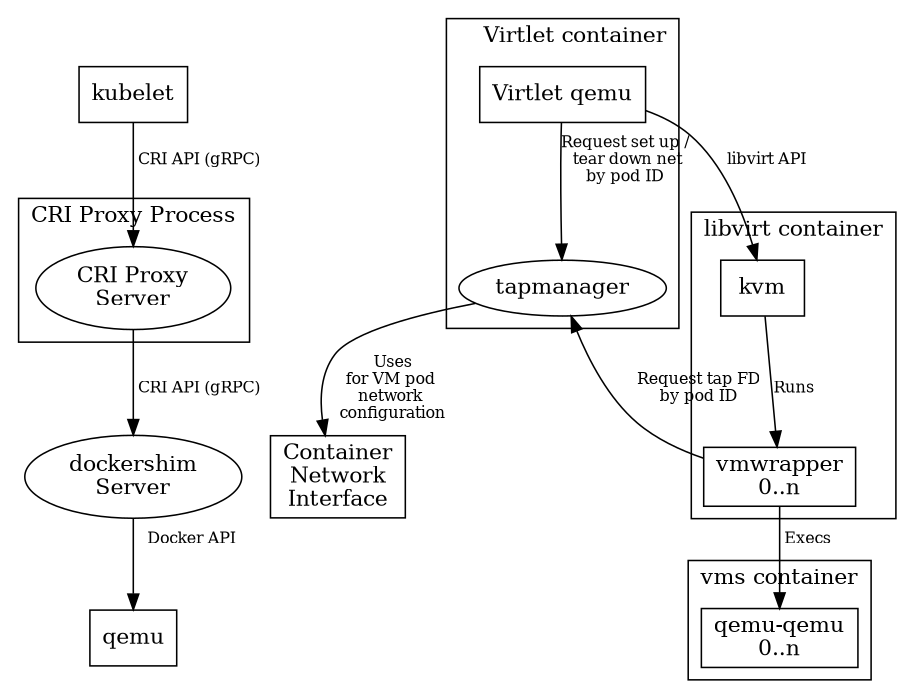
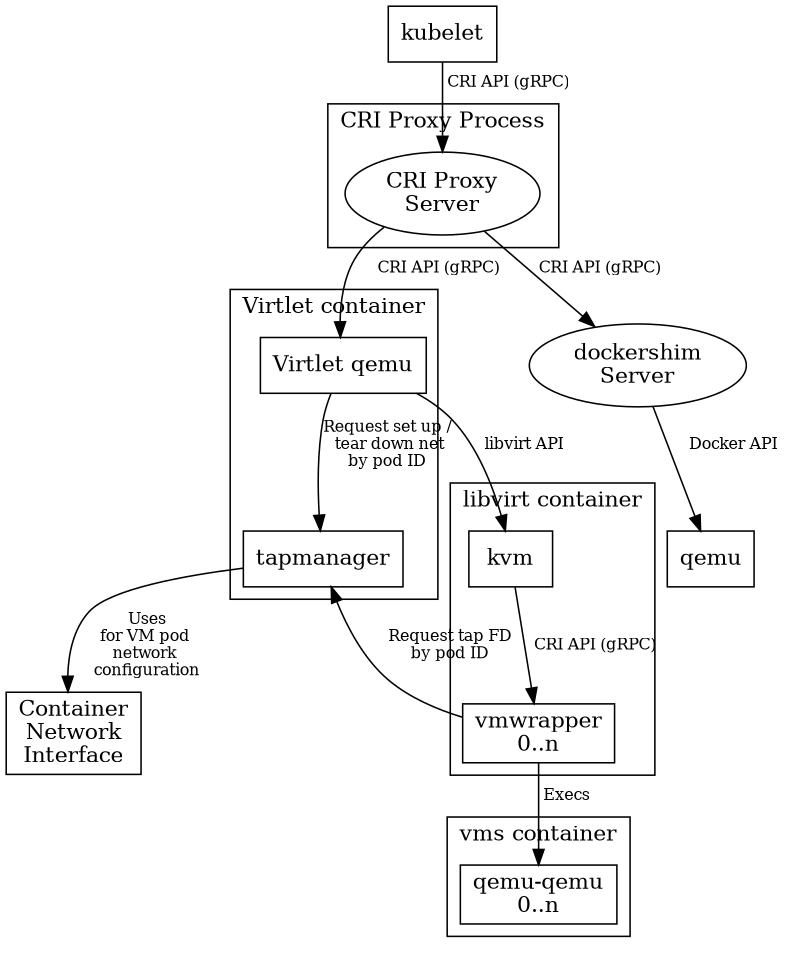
none -> (350, 269)
(563, 288) -> (323, 559)
(794, 389) -> (593, 646)
